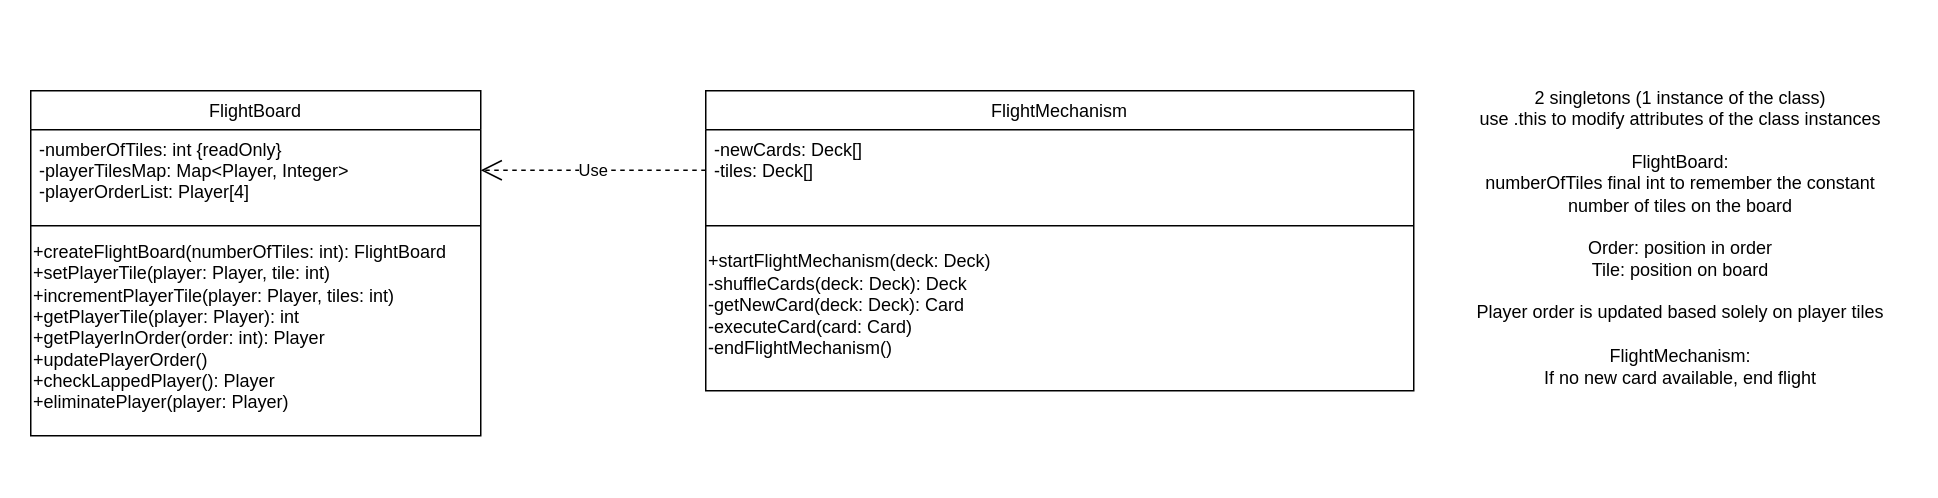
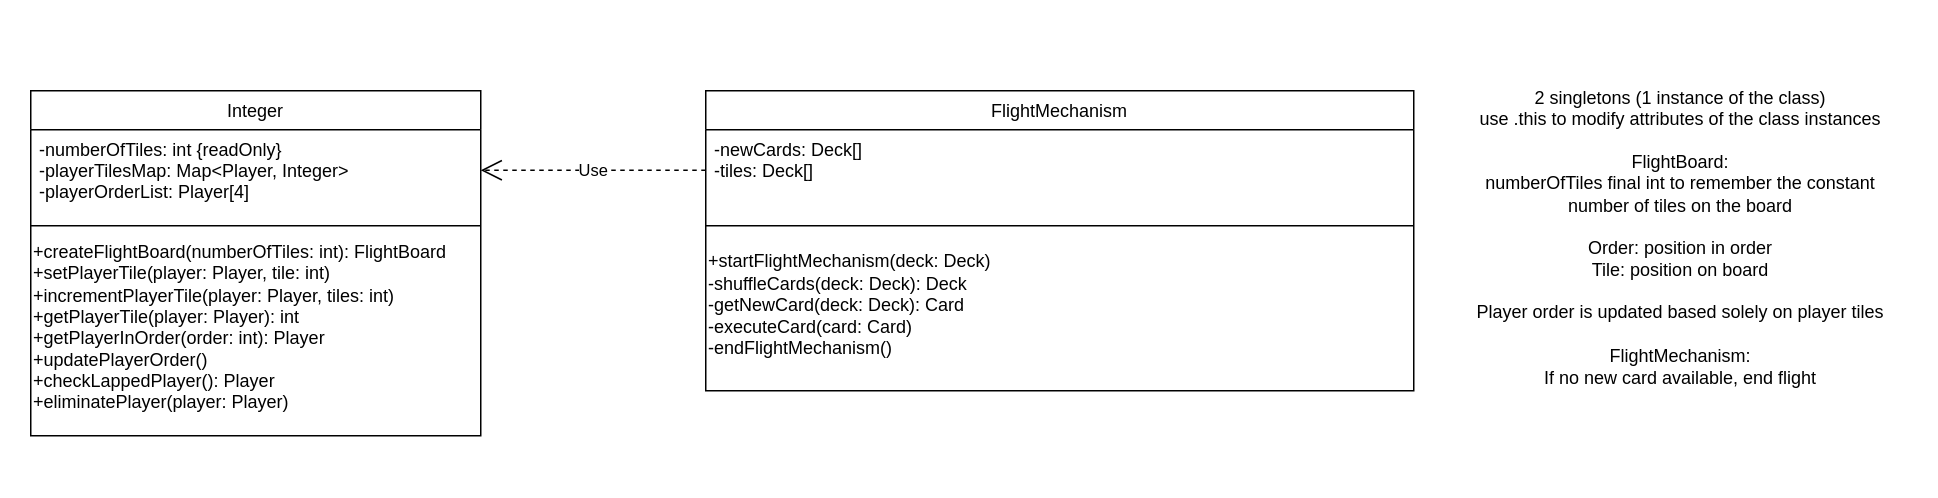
(255, 111) -> (255, 111)
